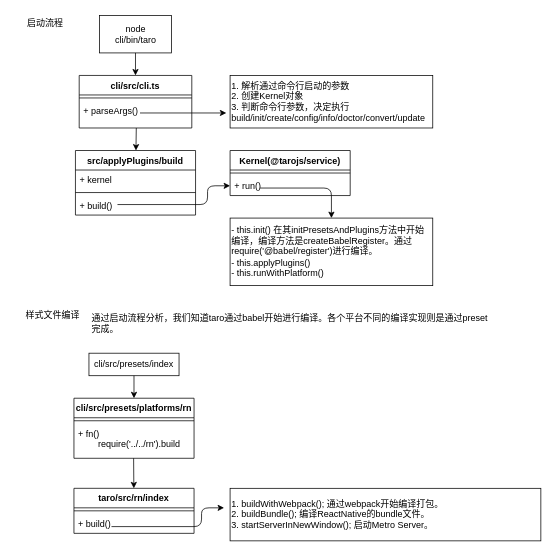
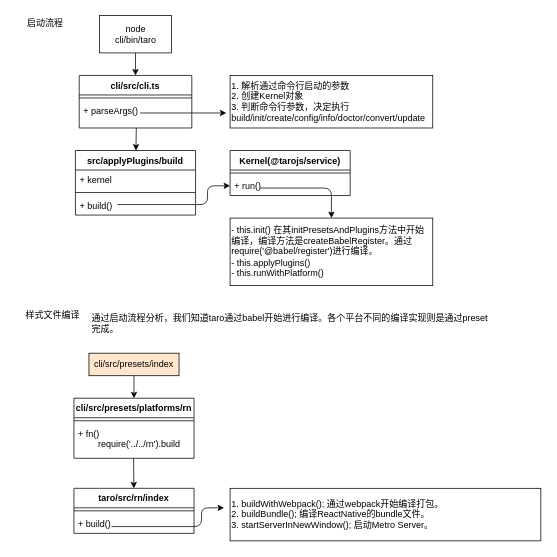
(134, 364) -> (134, 364)
